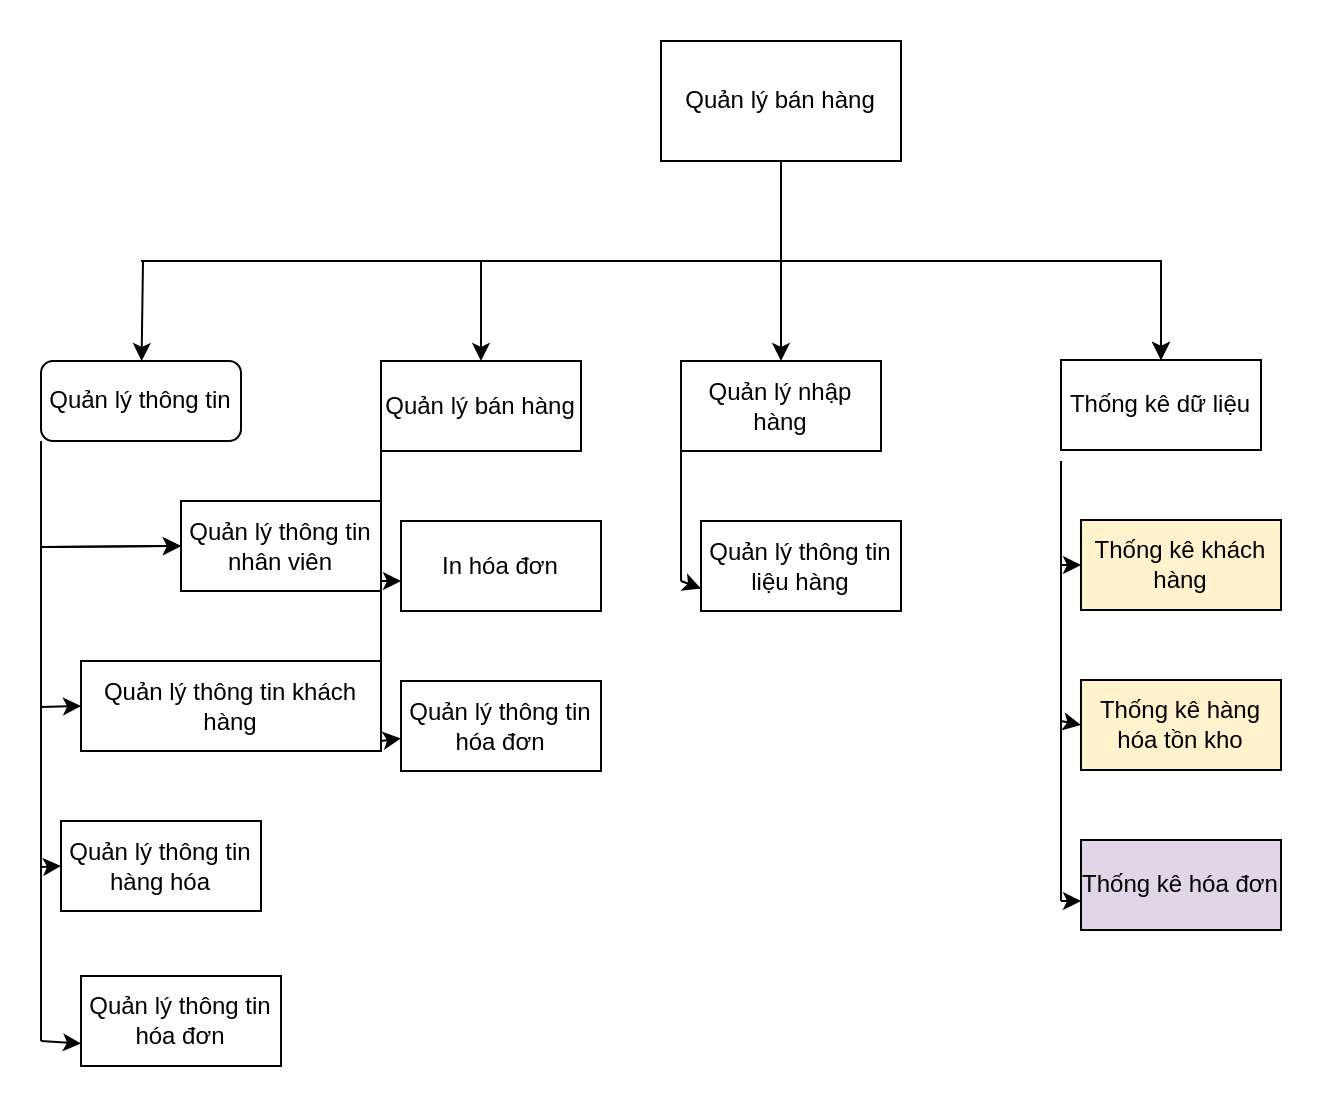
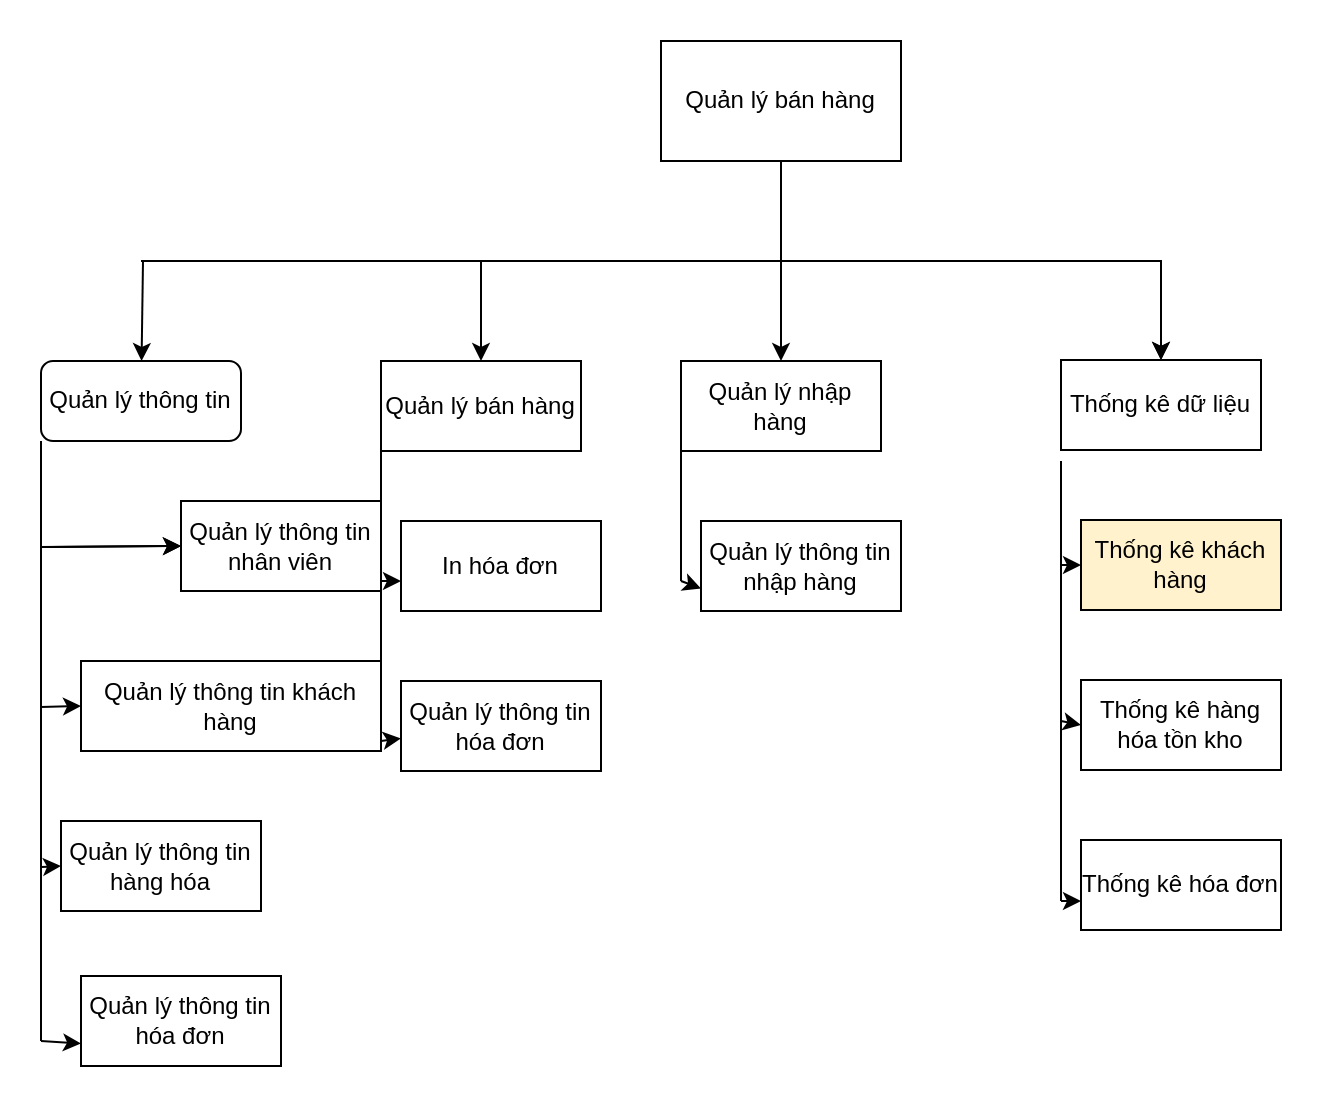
(801, 567) -> (801, 567)
(1181, 725) -> (1181, 725)
(1181, 885) -> (1181, 885)
